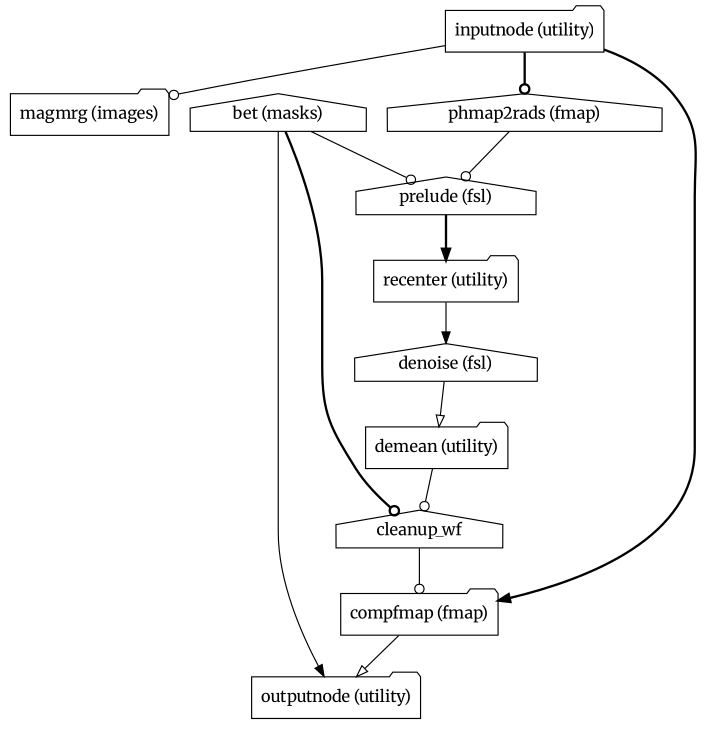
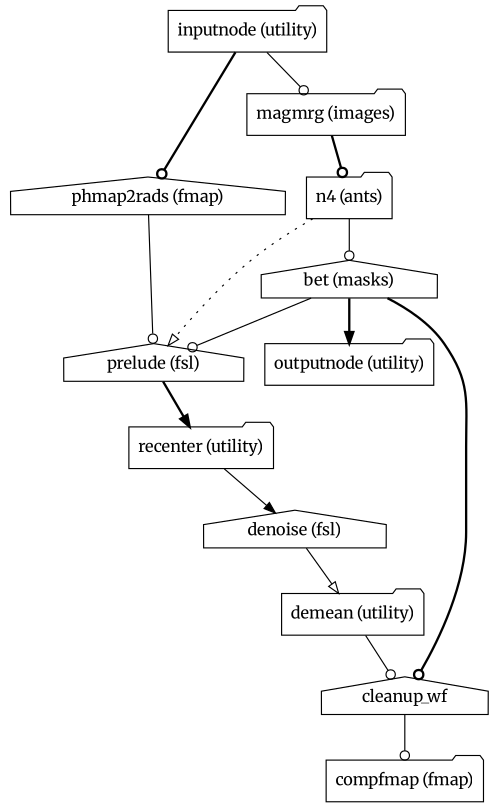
none -> (349, 198)
(695, 355) -> none
(278, 402) -> (349, 315)
(382, 652) -> none
